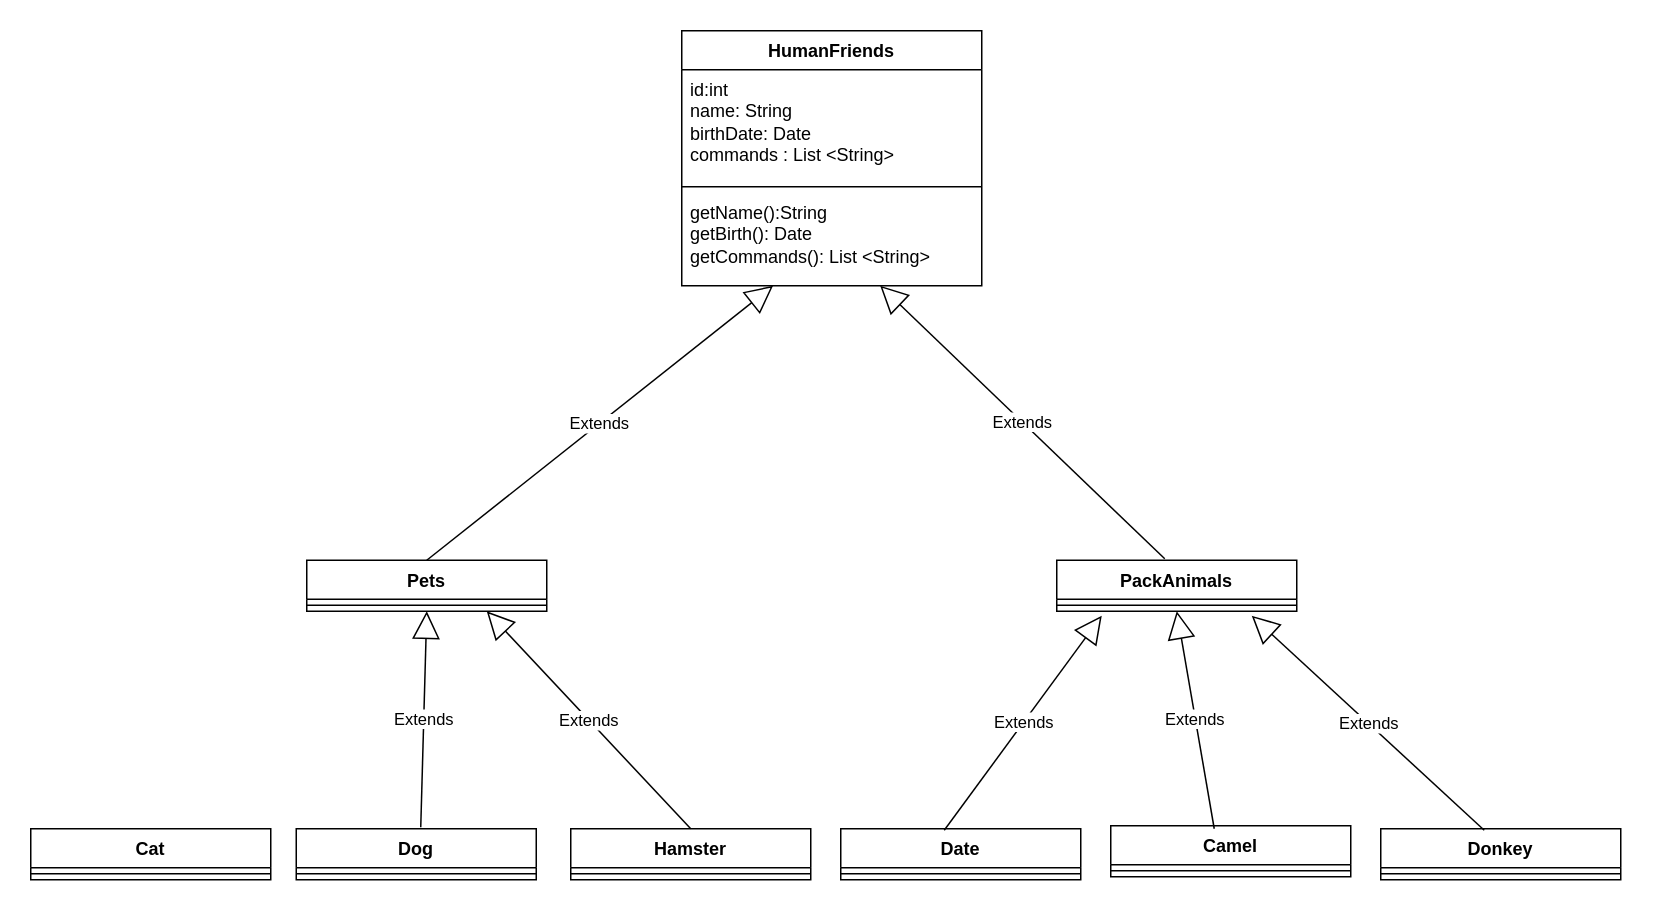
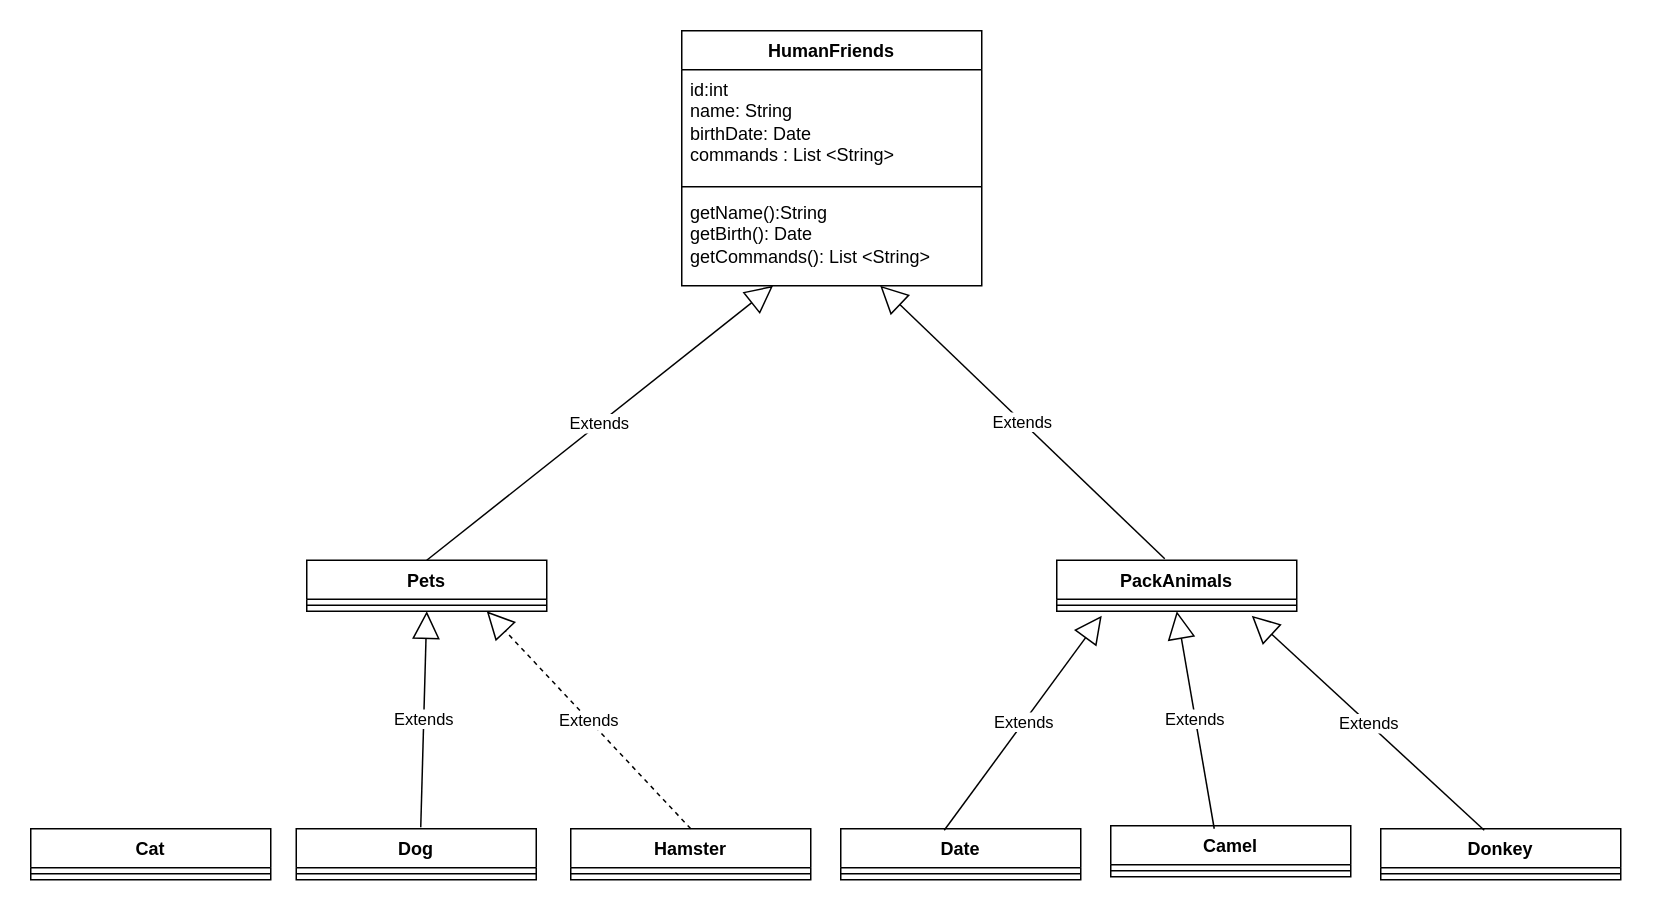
(644, 778) -> (644, 778)
